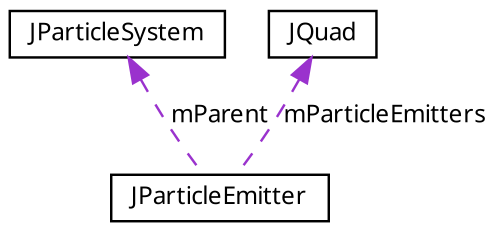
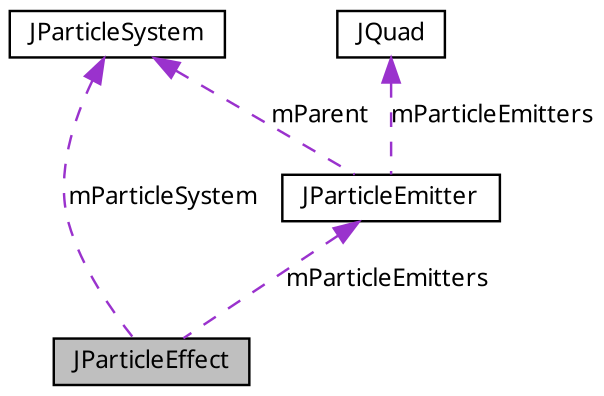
none -> (152, 362)
